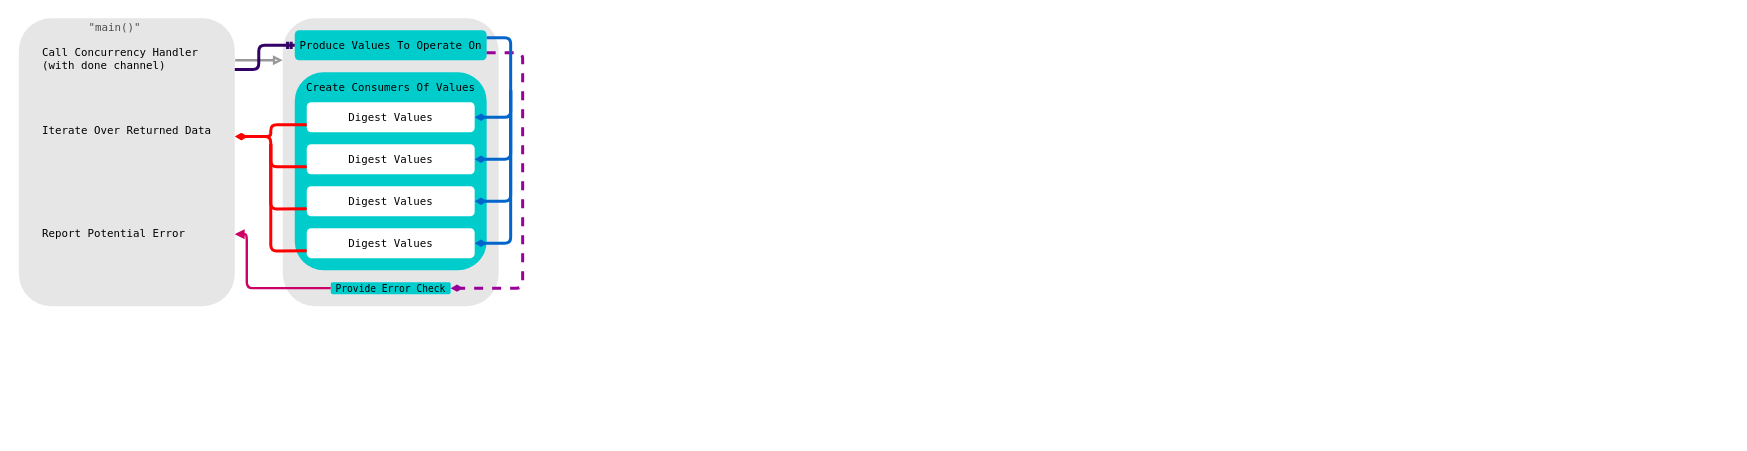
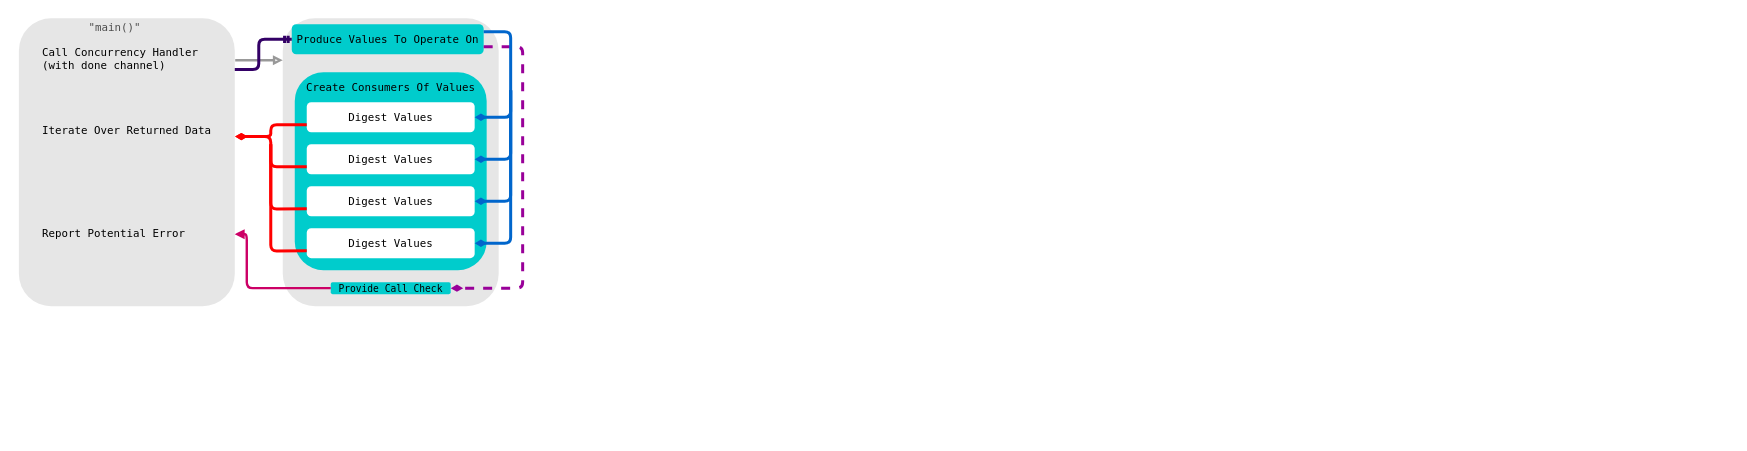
(390, 45) -> (387, 39)
(390, 288) -> (390, 288)
